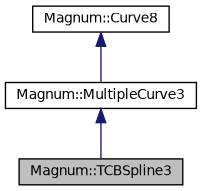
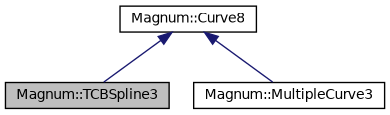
(101, 141) -> (132, 61)
